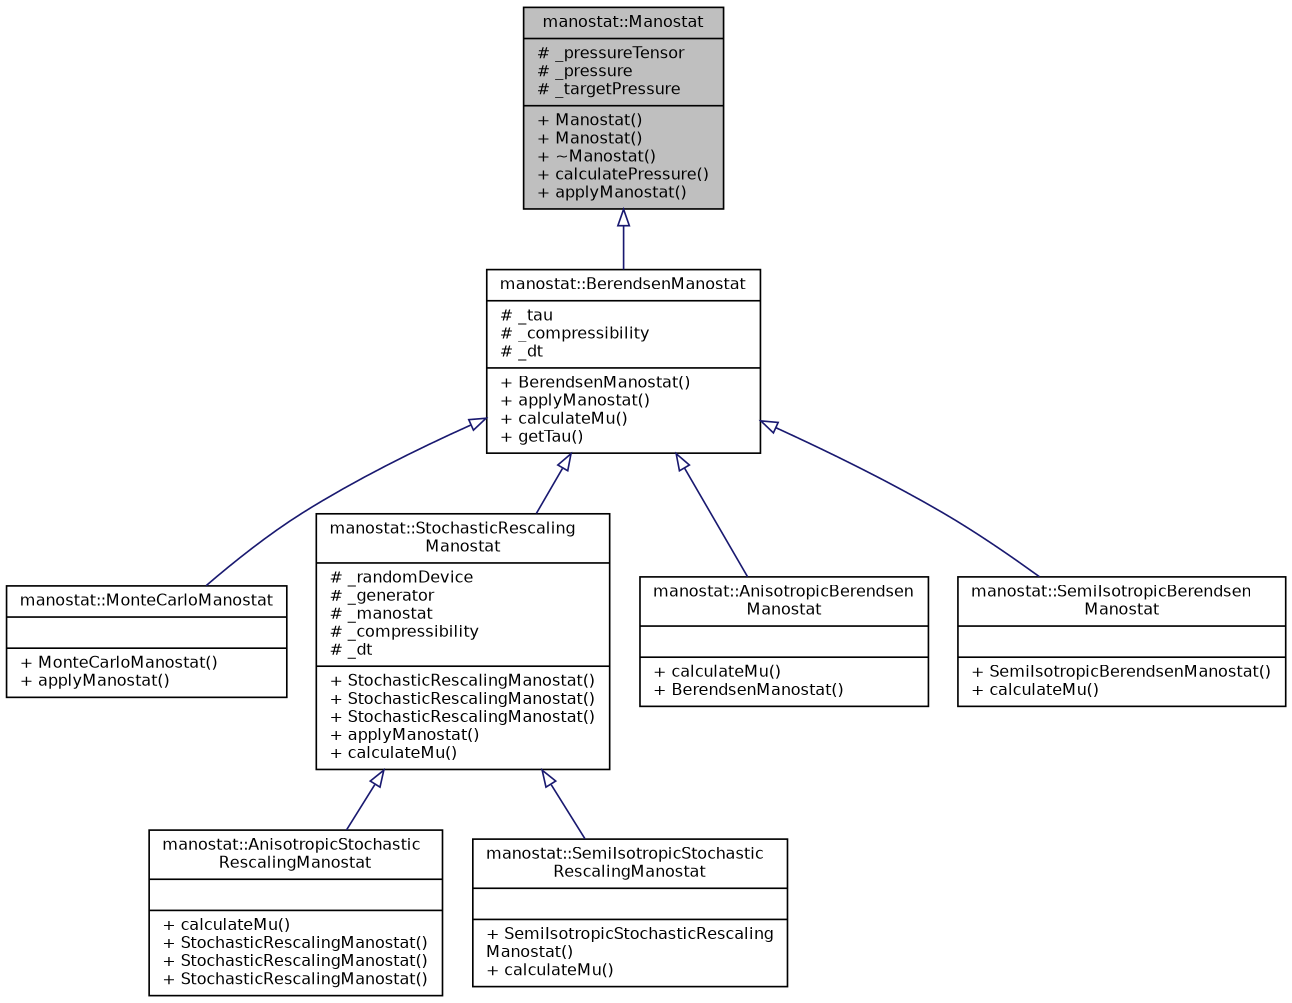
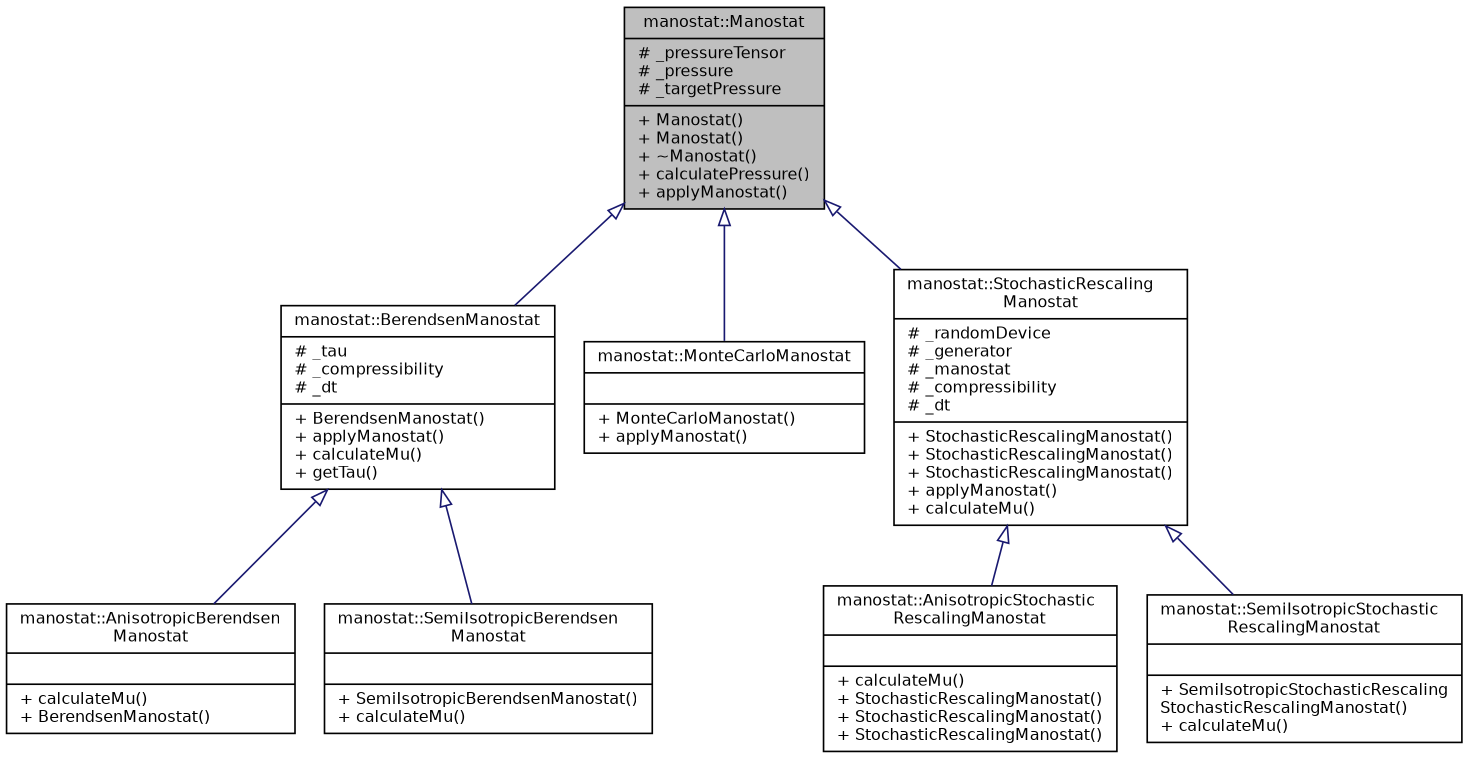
(549, 491) -> (869, 241)
(332, 495) -> (724, 283)
(530, 952) -> (1284, 708)
